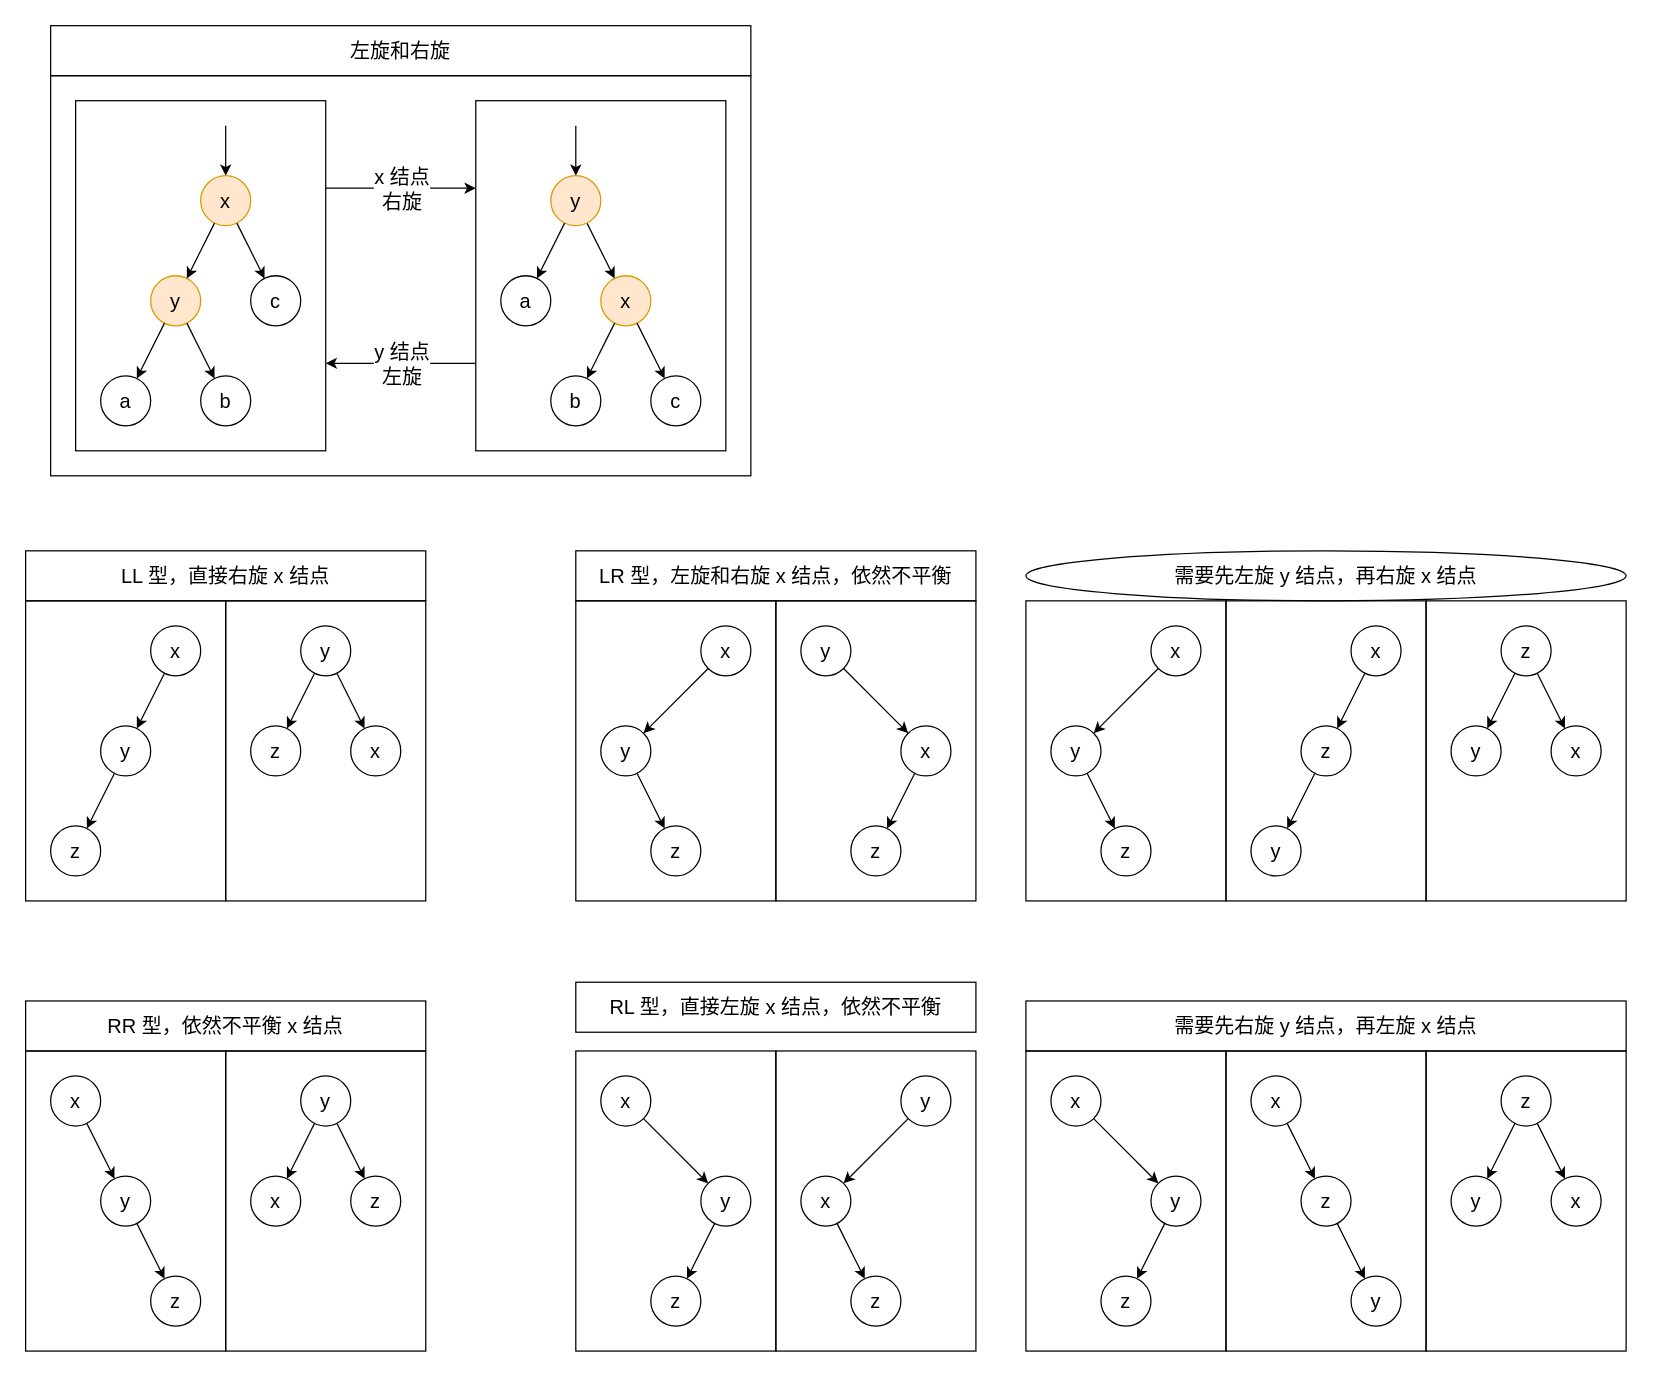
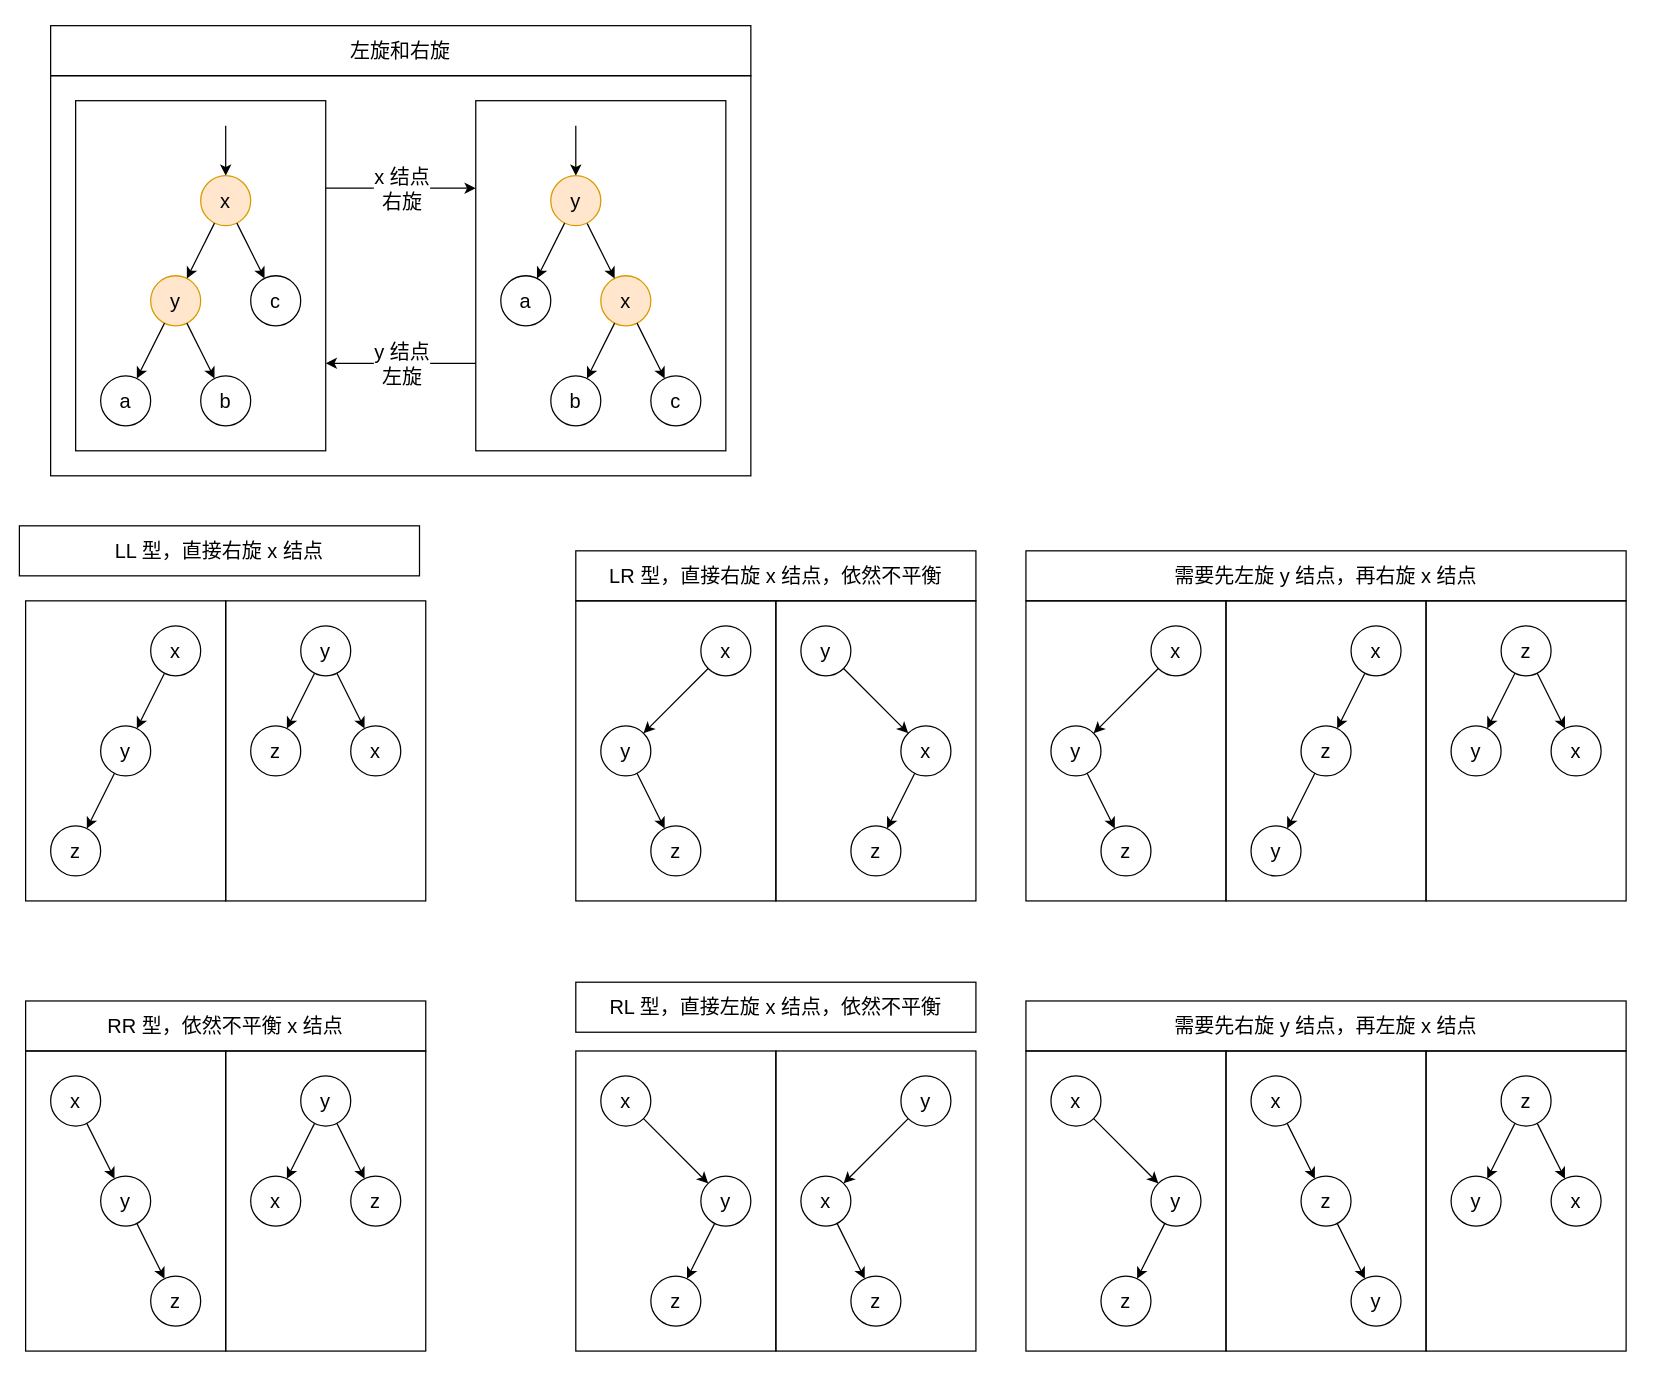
(226, 576) -> (219, 551)
(776, 576) -> (776, 576)
(1326, 576) -> (1326, 576)
